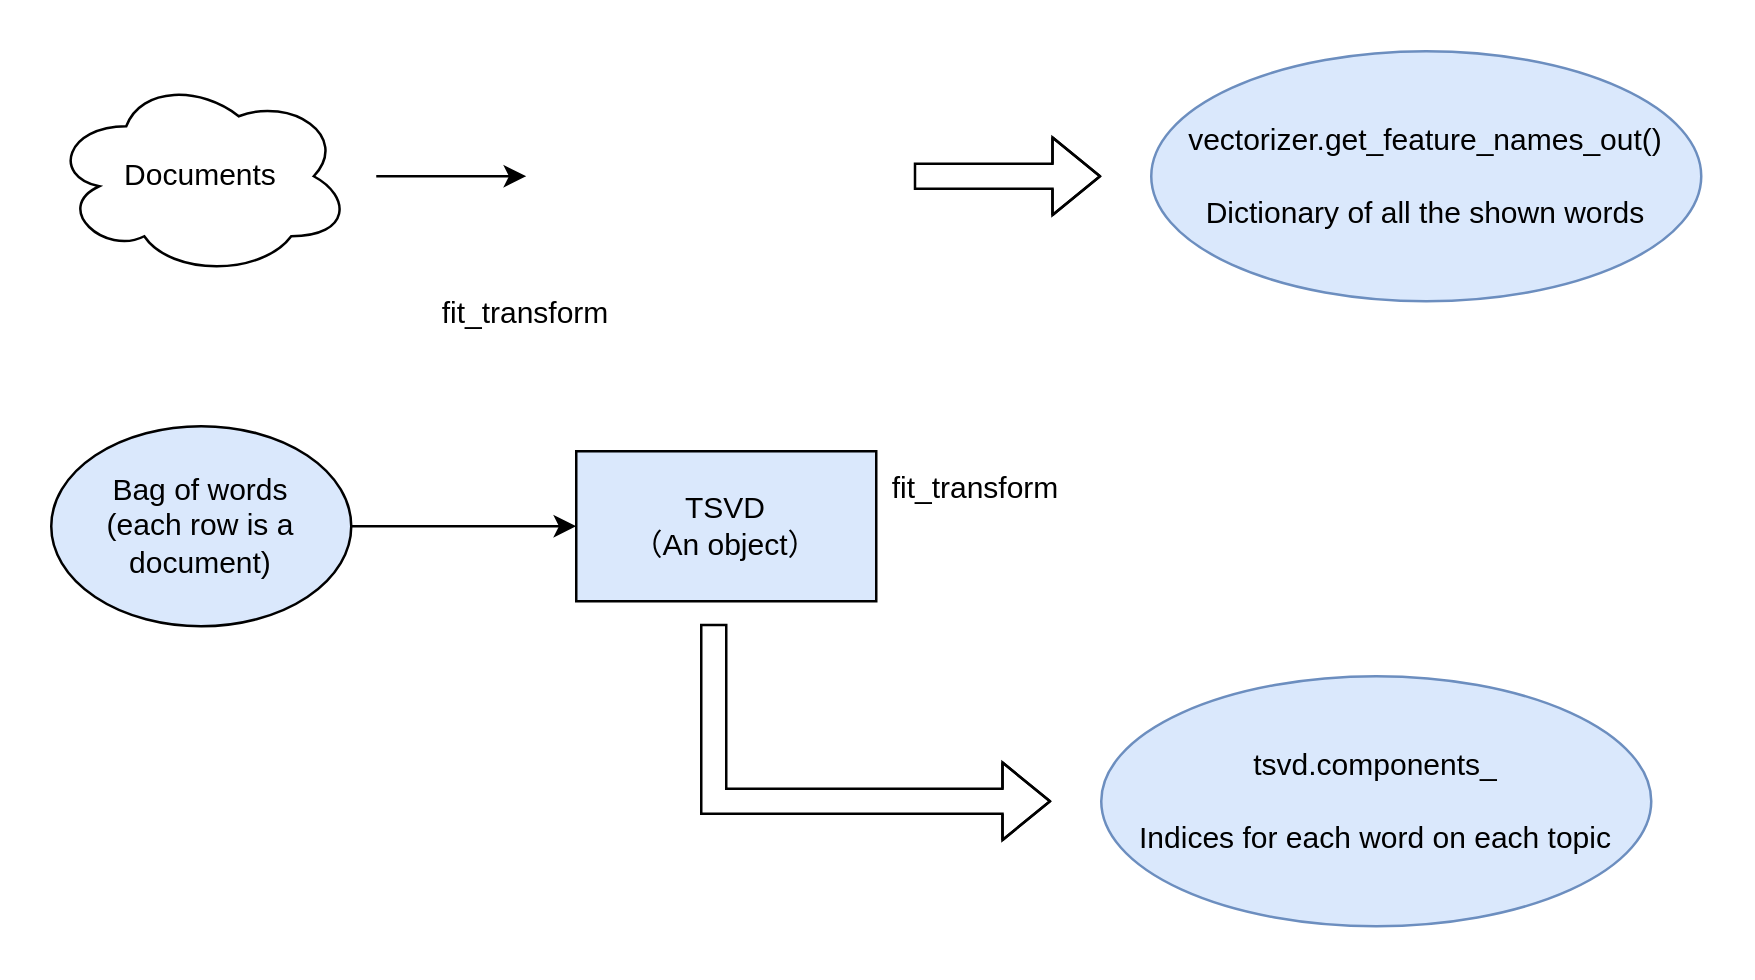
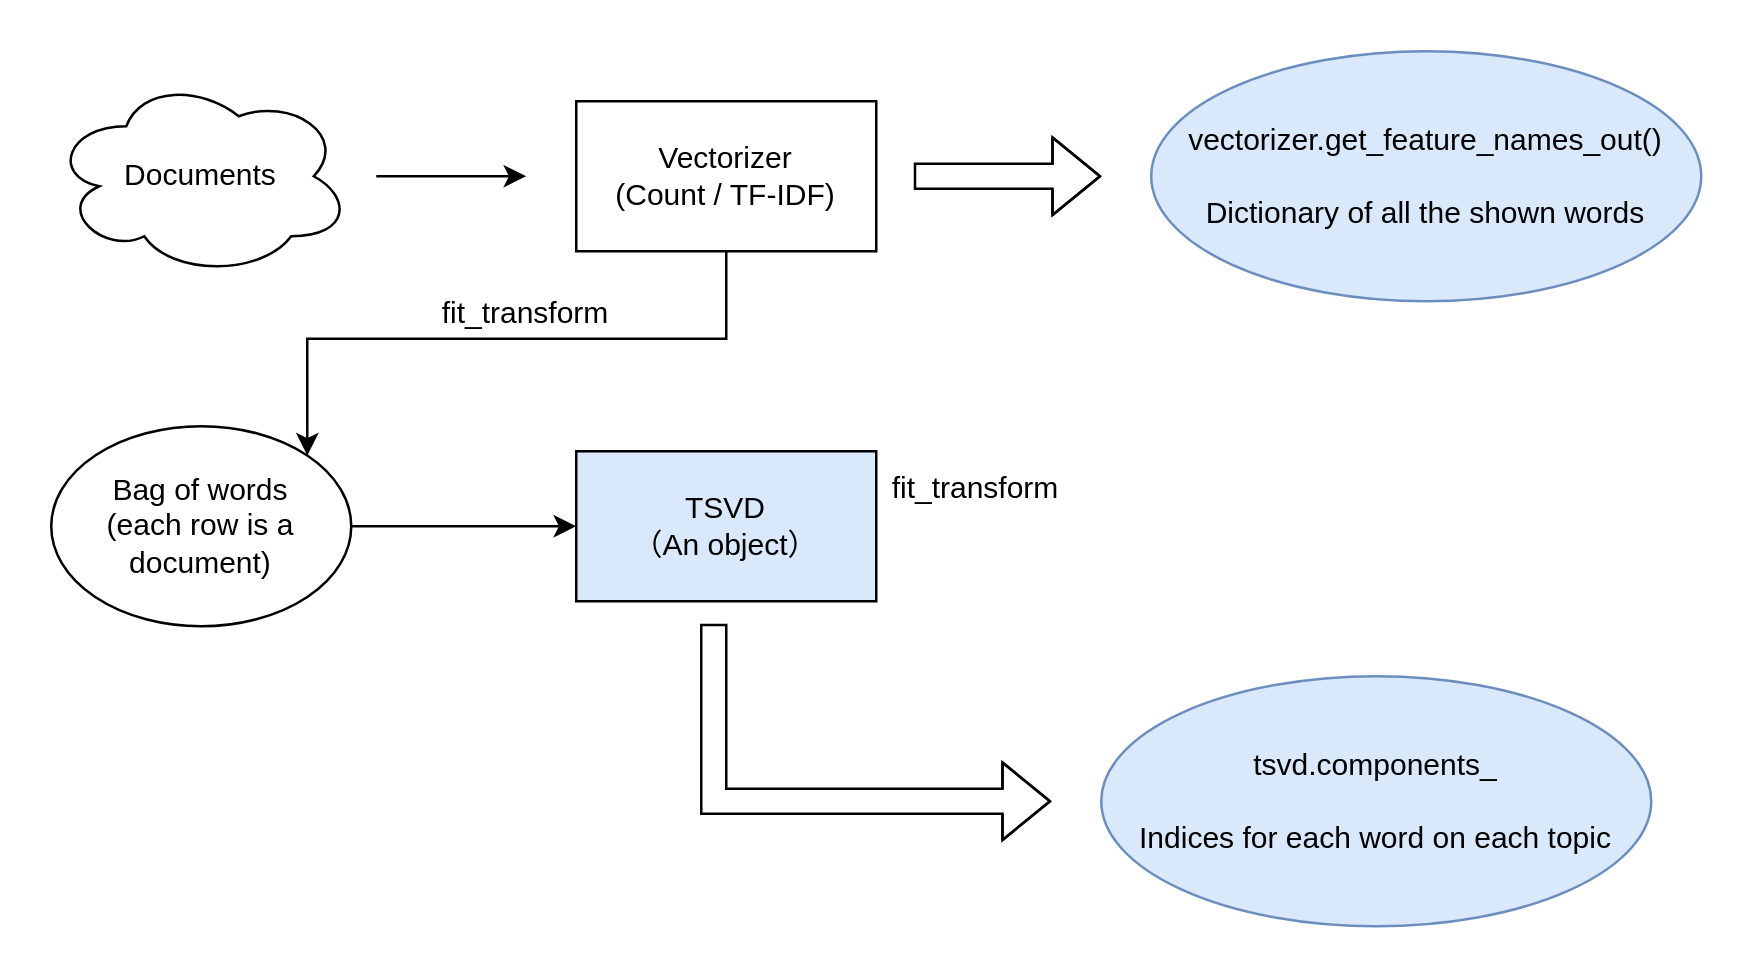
none -> (726, 176)
none -> (510, 339)
(201, 526) -> (201, 526)
